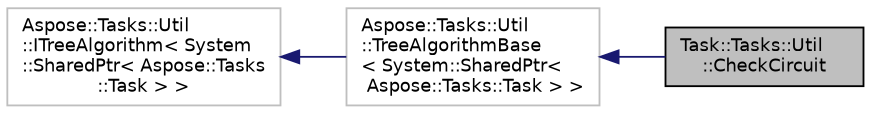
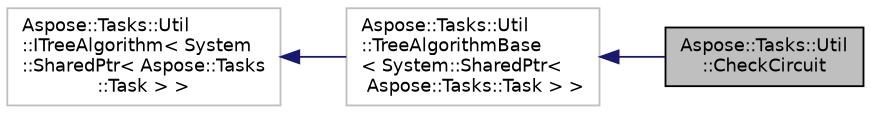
(764, 57) -> (764, 57)
